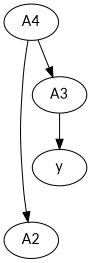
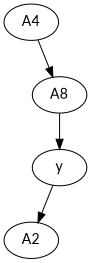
(60, 95) -> (60, 95)
(21, 126) -> (47, 199)
